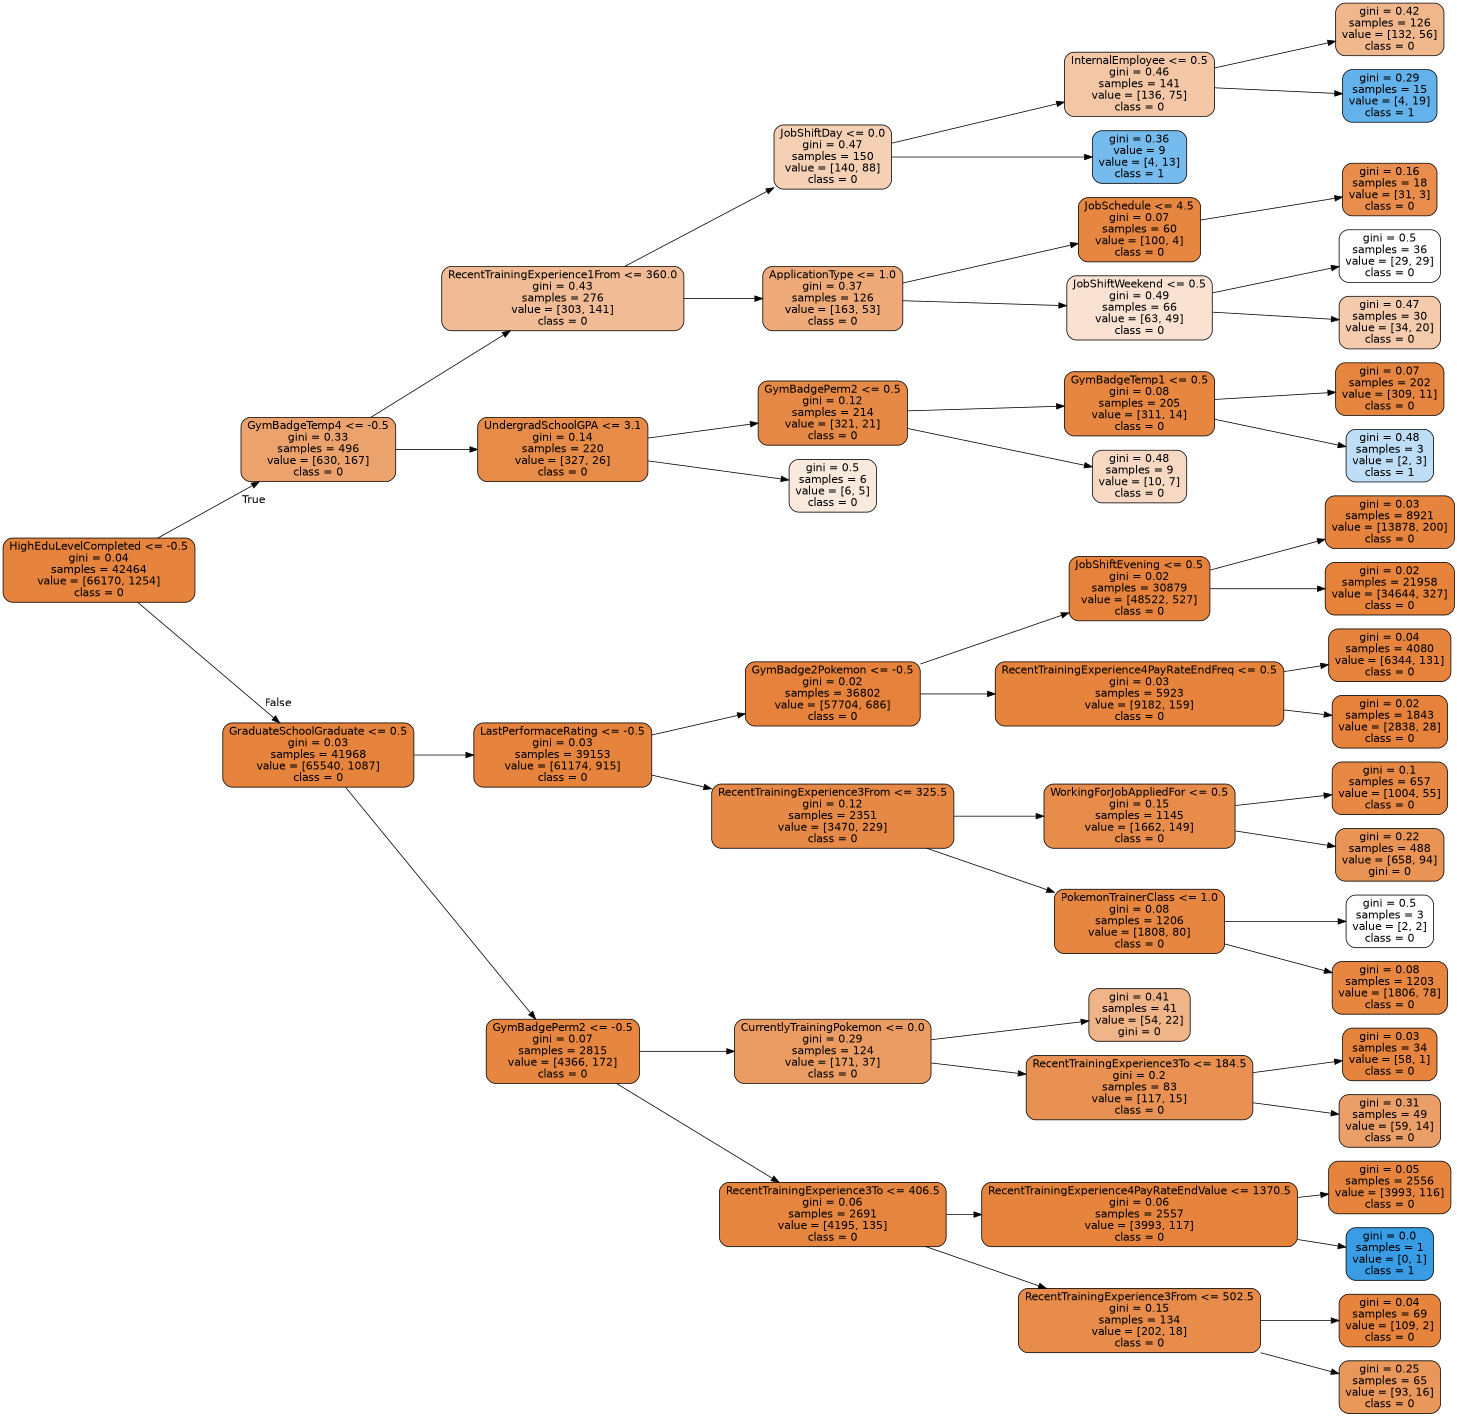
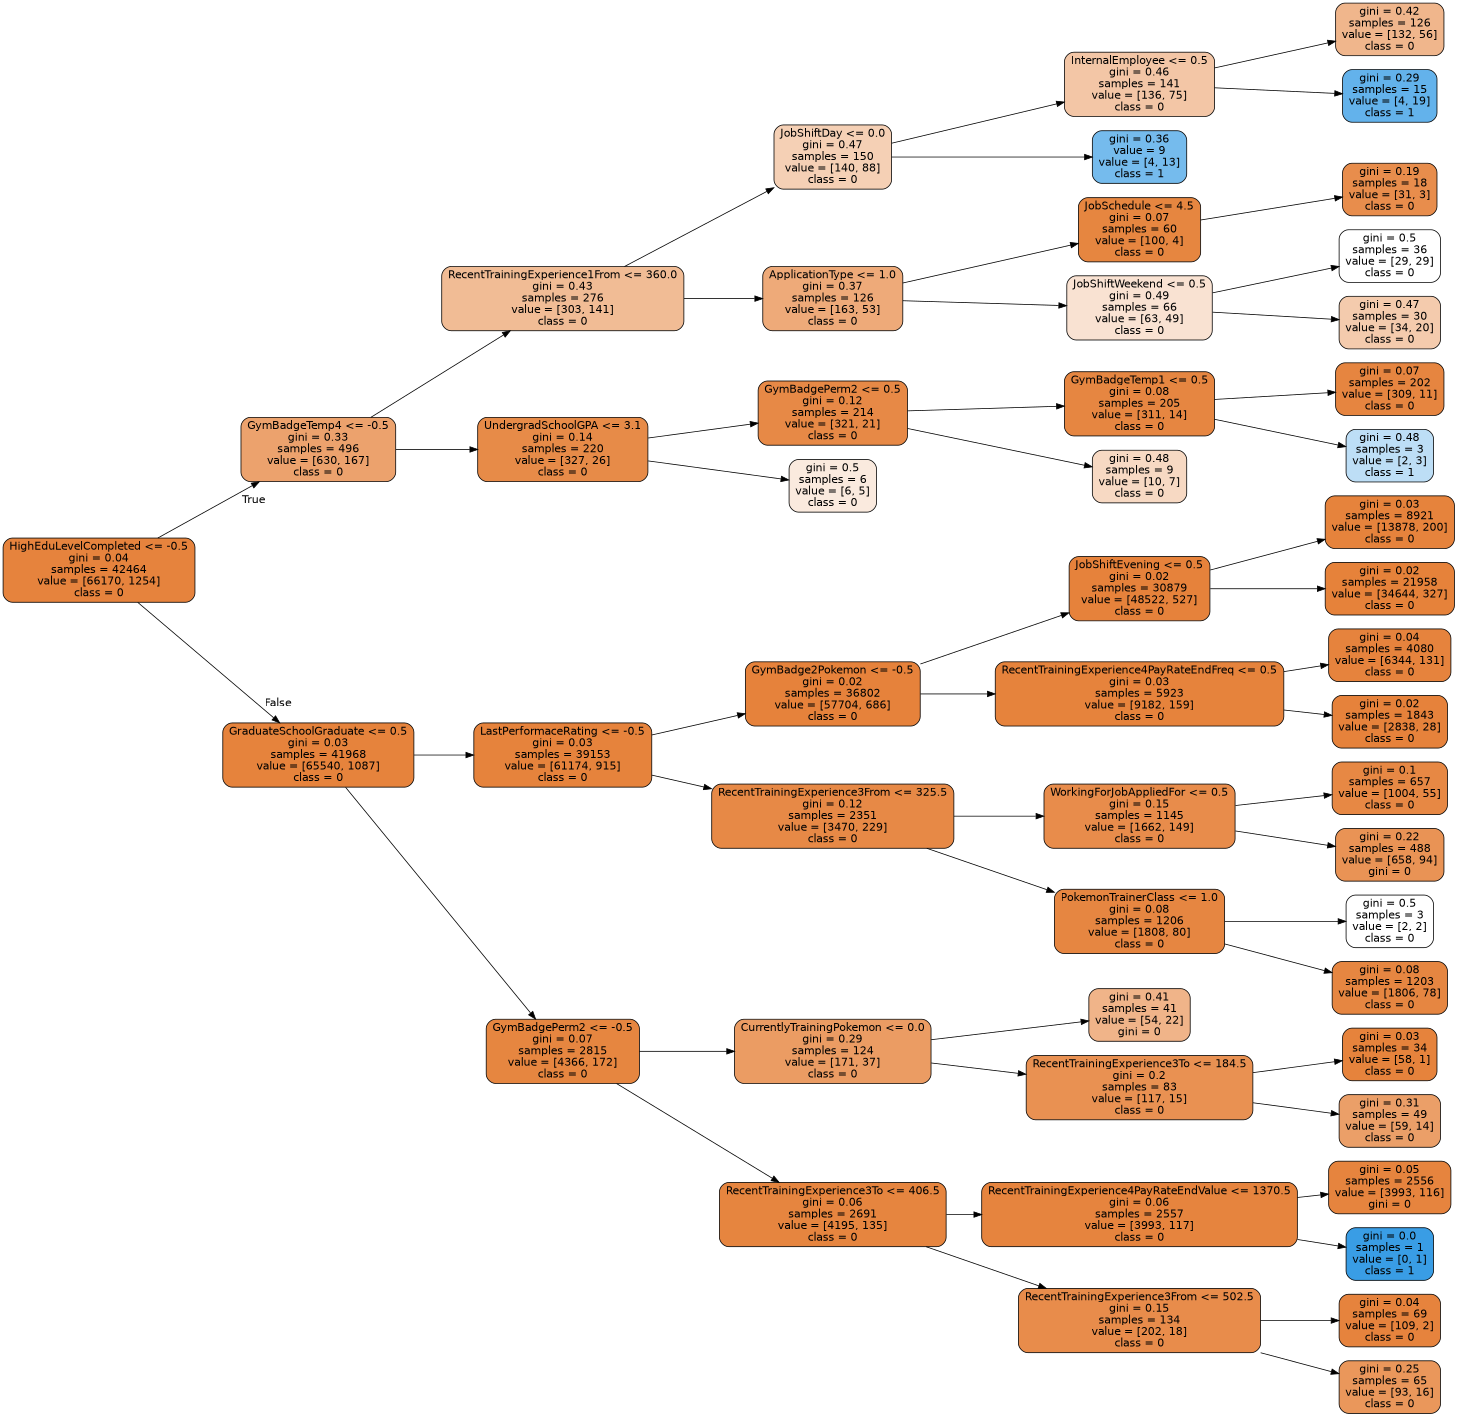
(1390, 190) -> (1390, 190)
(1390, 1187) -> (1390, 1187)
